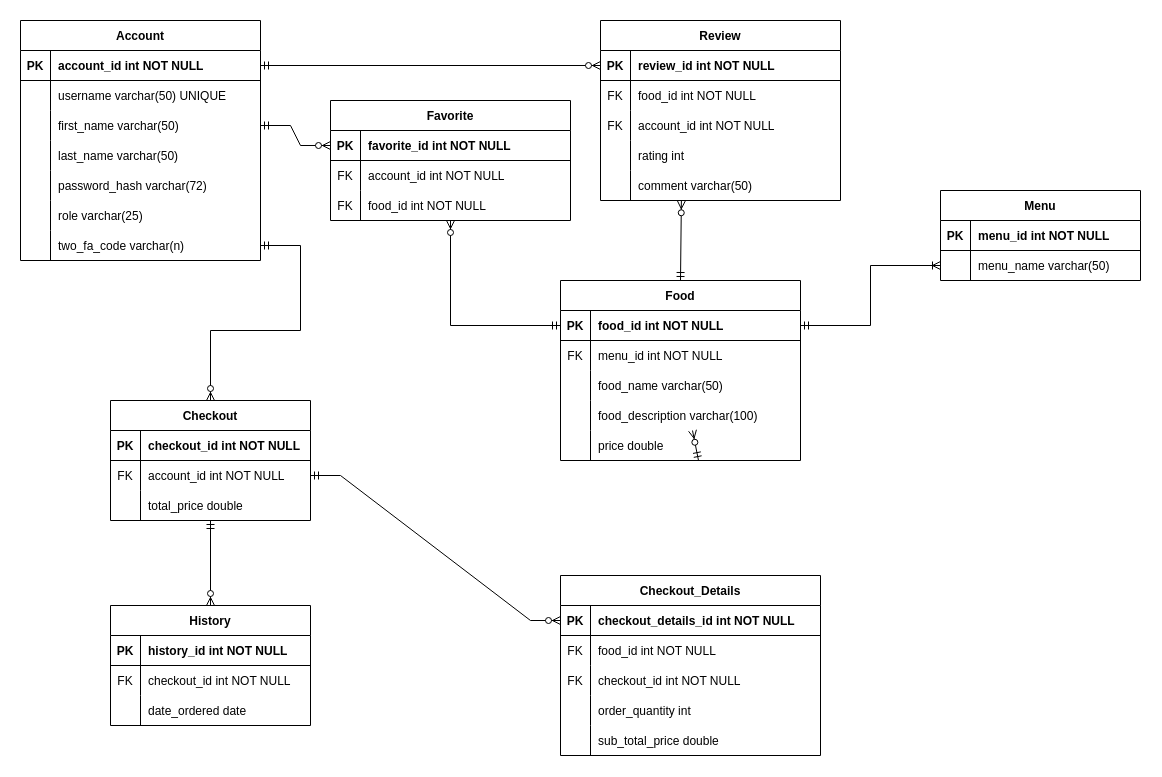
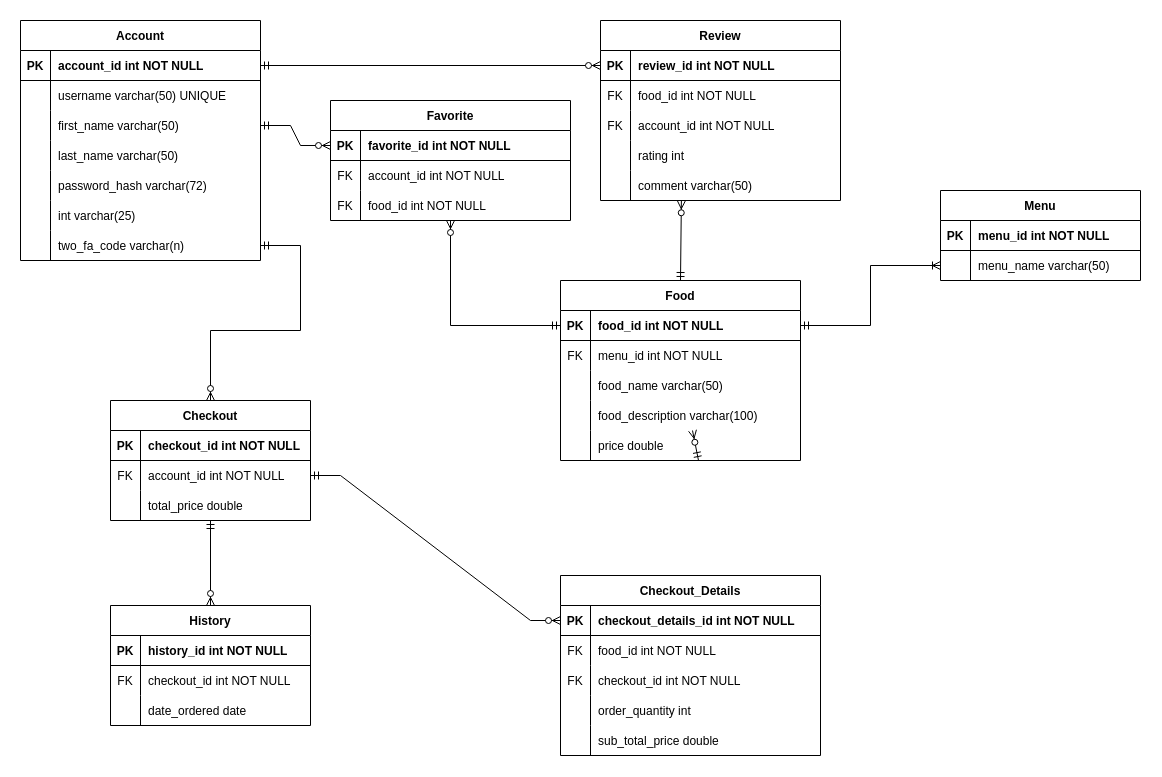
(109, 216) -> (105, 216)
